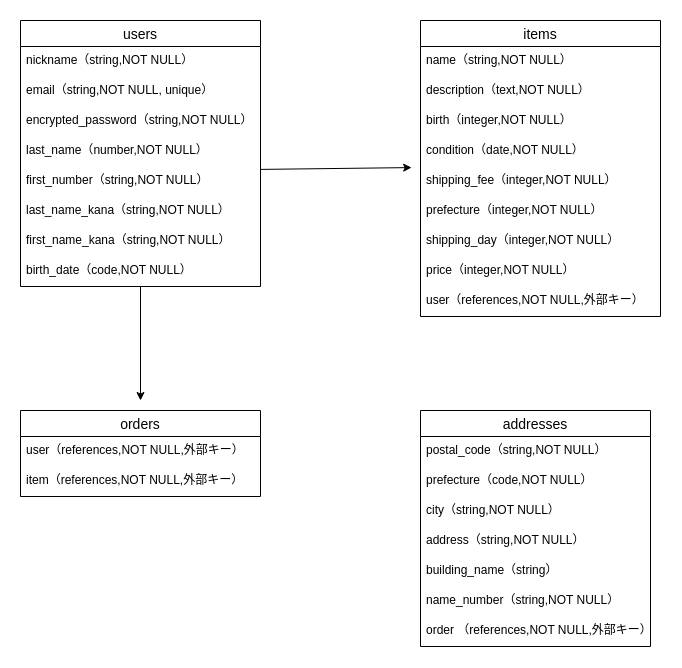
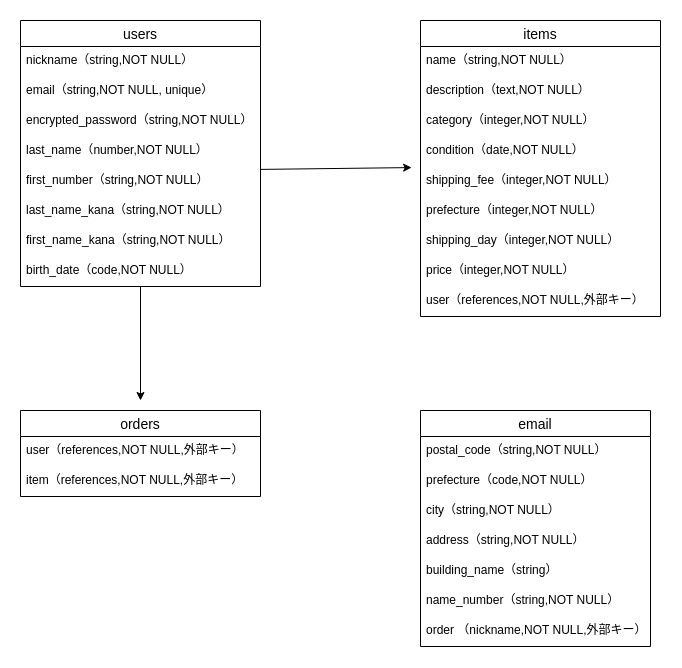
(503, 121) -> (514, 121)
(535, 424) -> (535, 424)
(537, 638) -> (537, 638)
